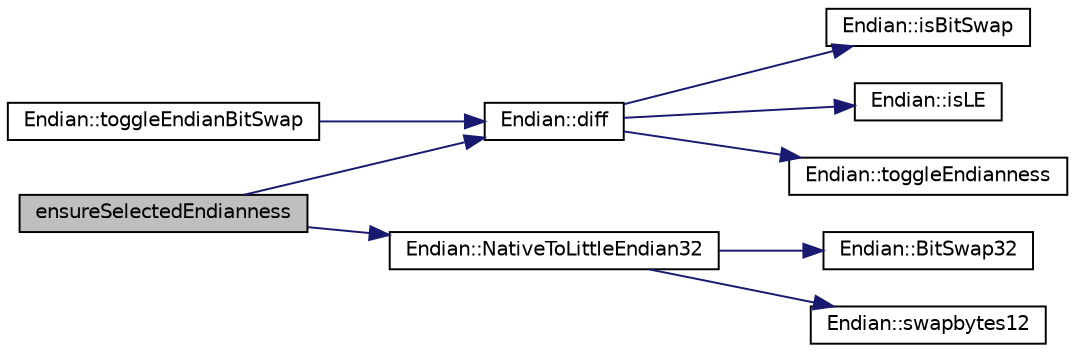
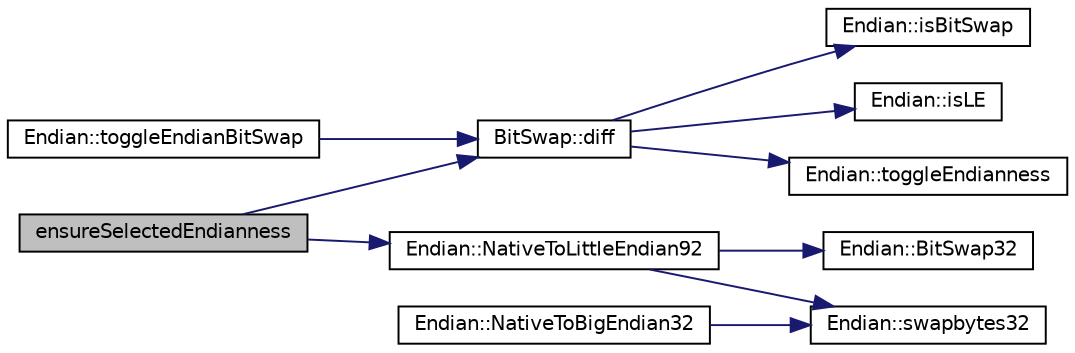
(554, 121) -> (554, 139)
(554, 251) -> (554, 251)
none -> (554, 325)
(928, 325) -> (928, 325)
